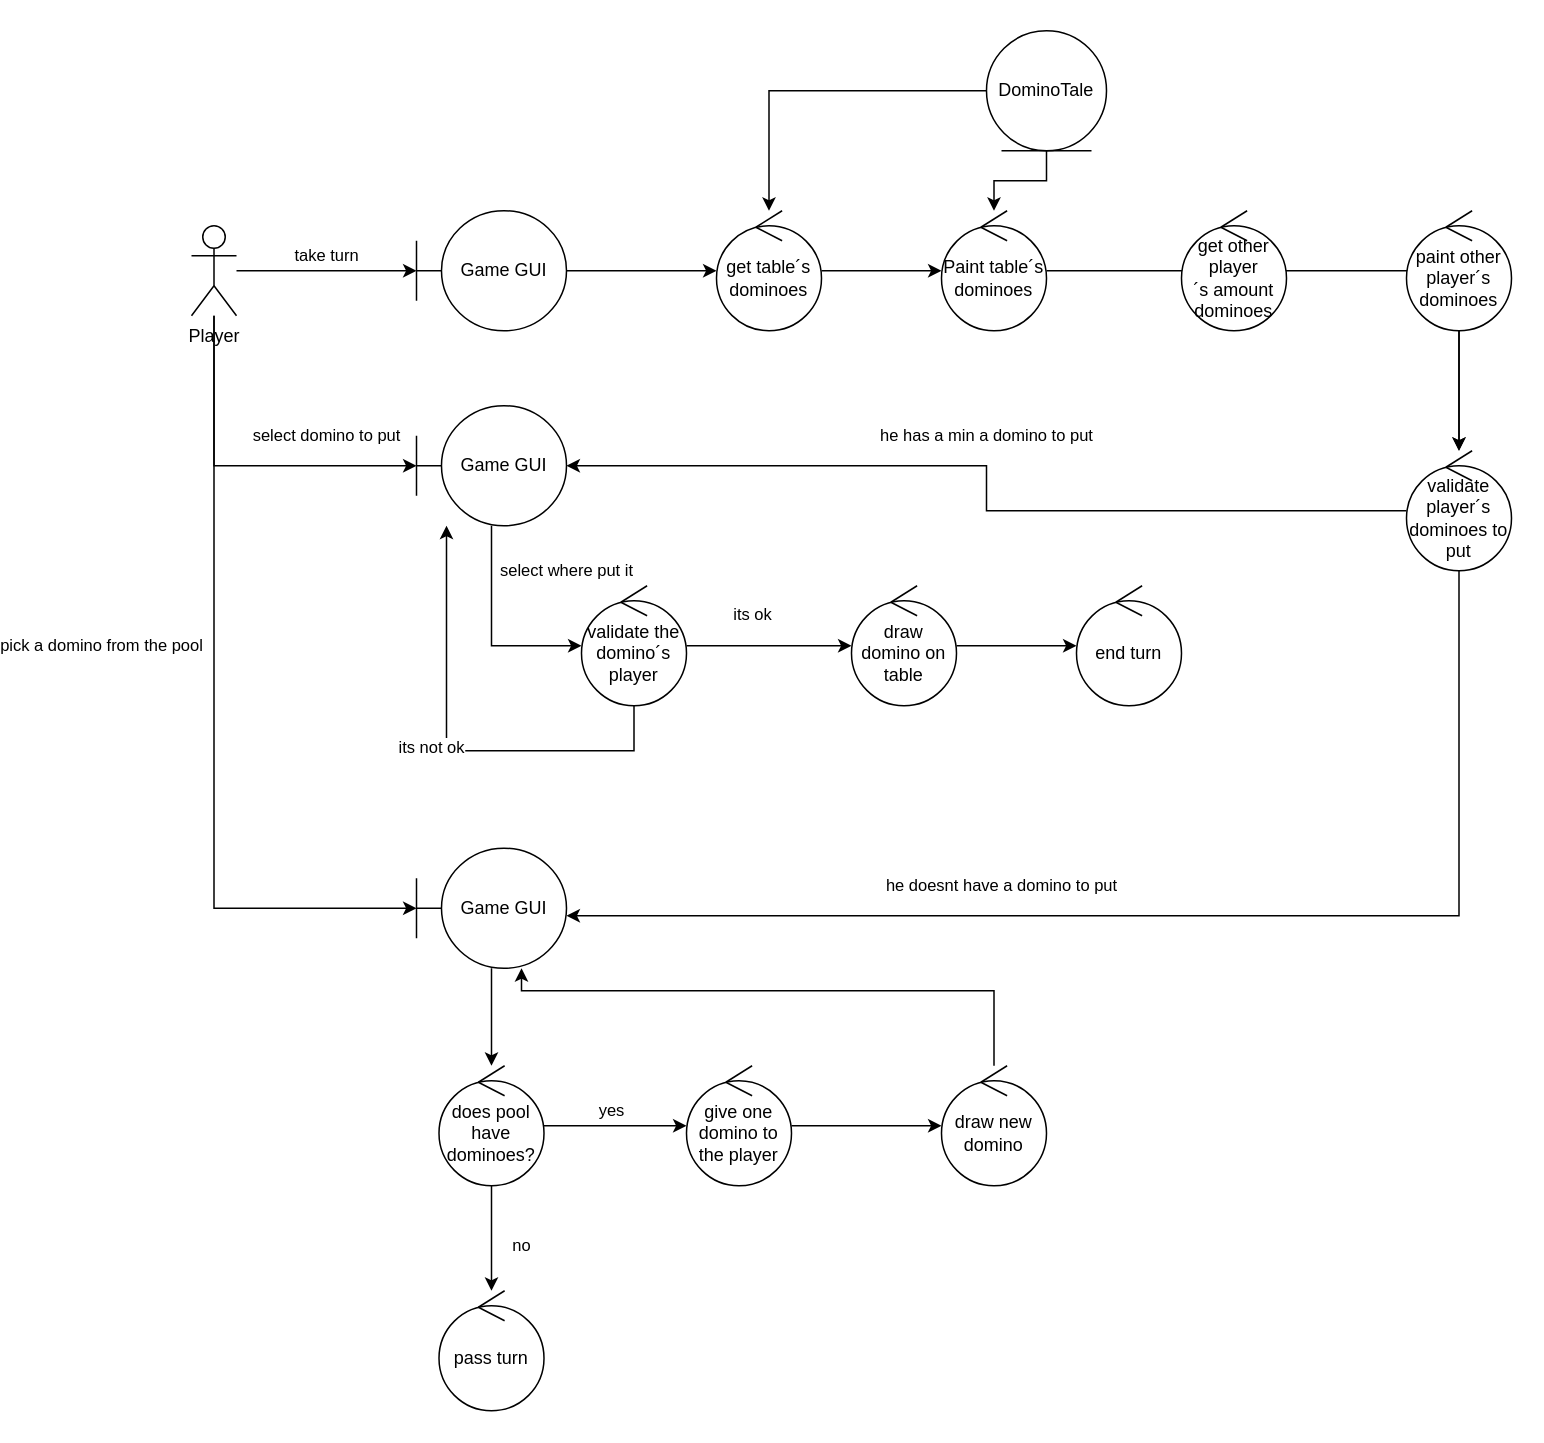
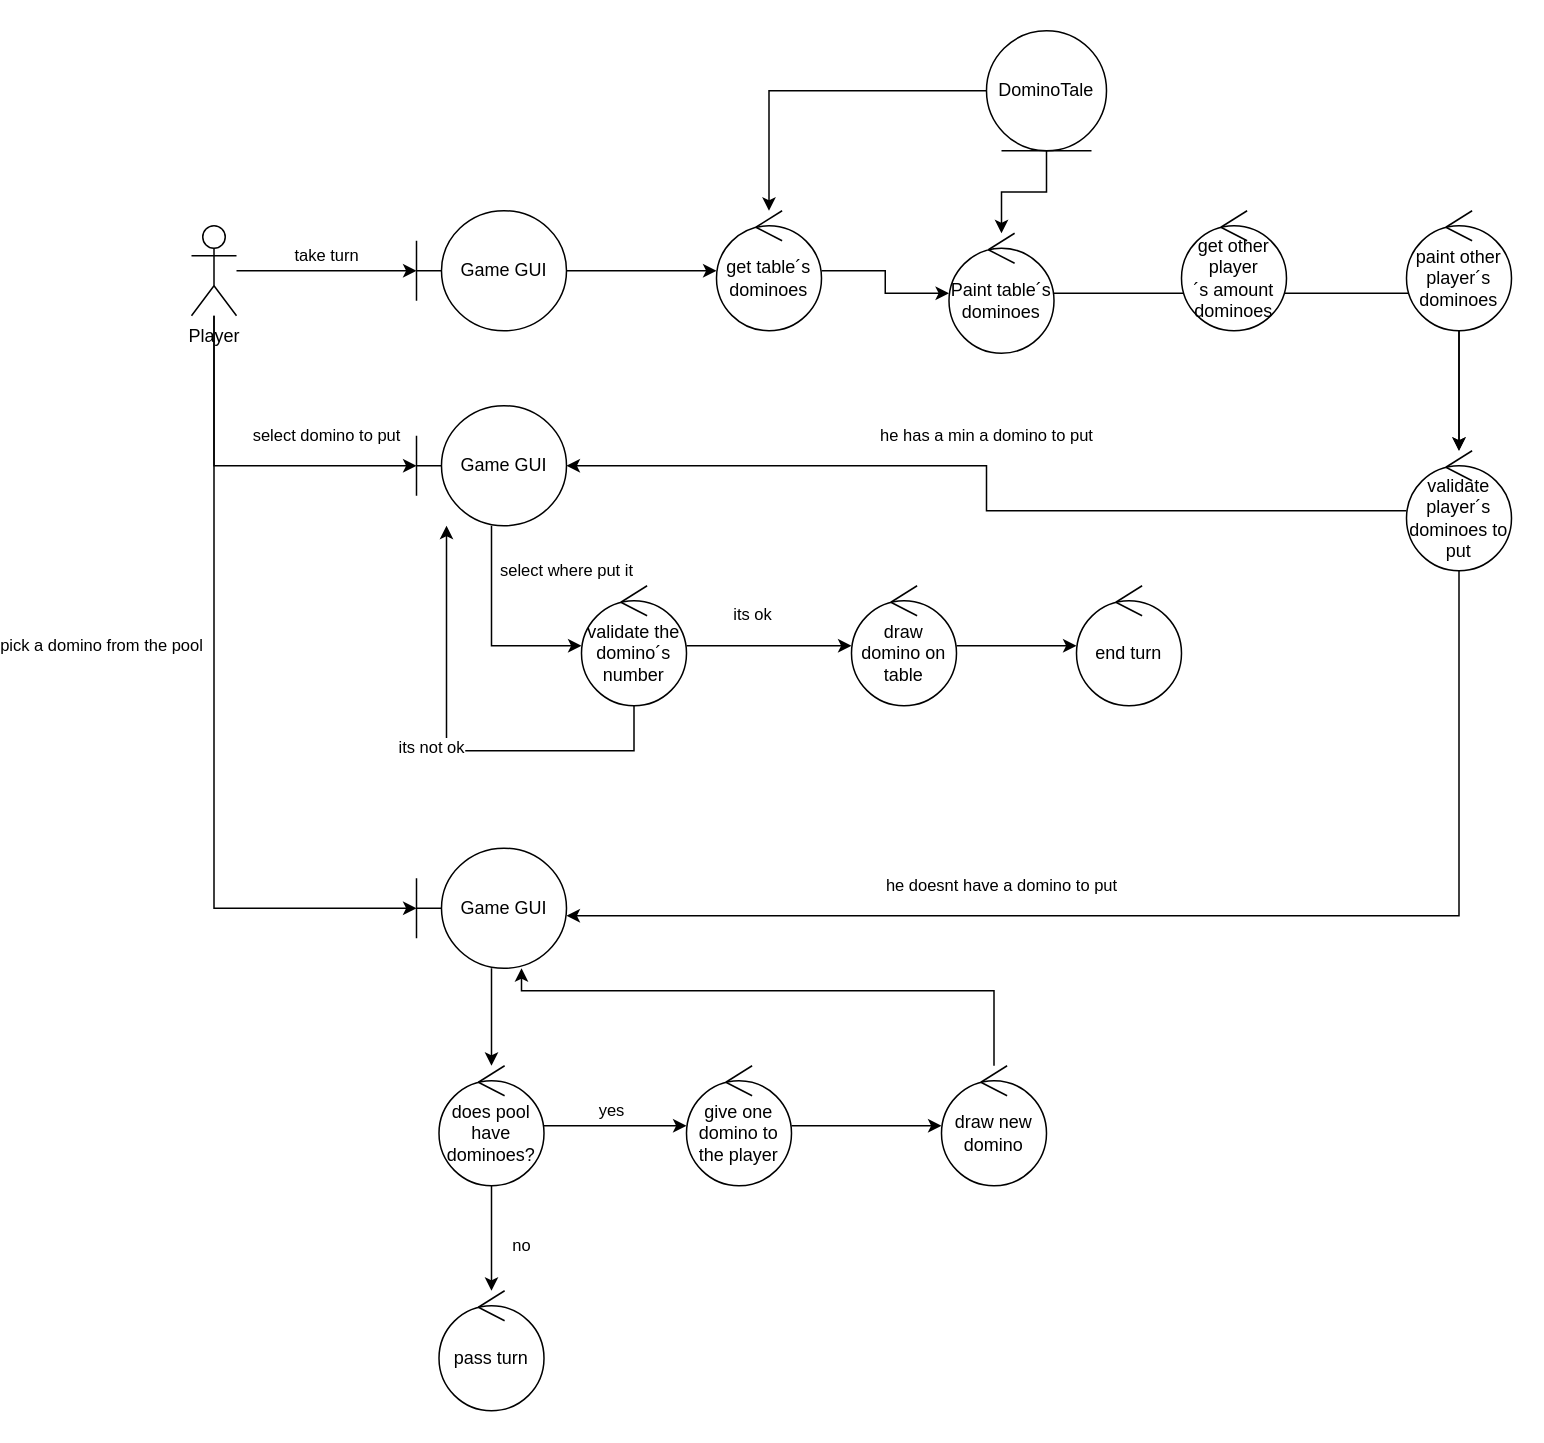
(994, 271) -> (1001, 293)
(634, 653) -> (634, 653)
